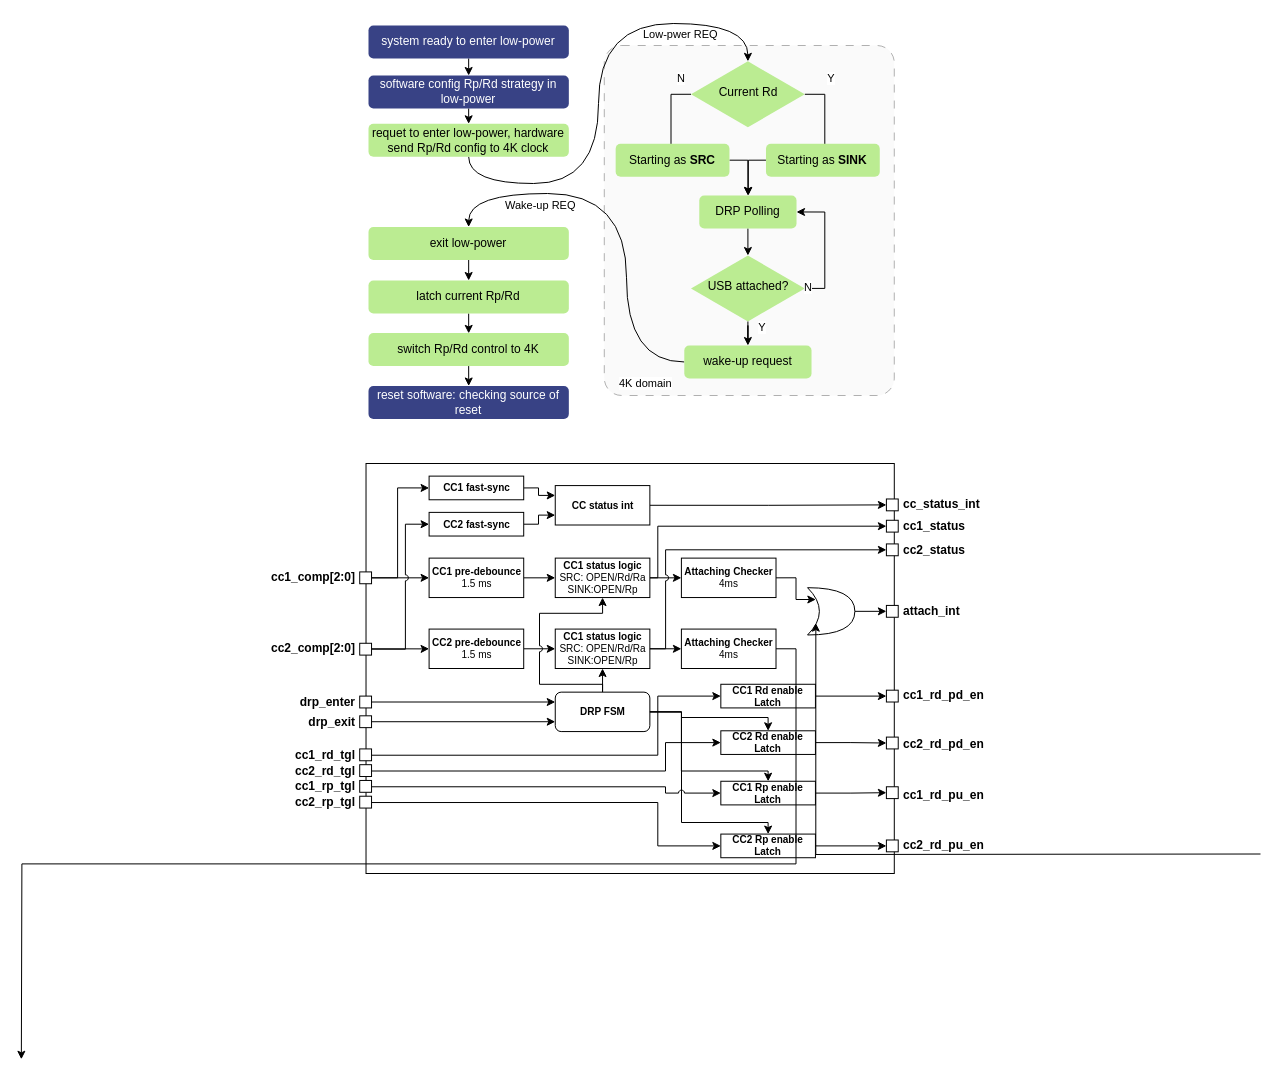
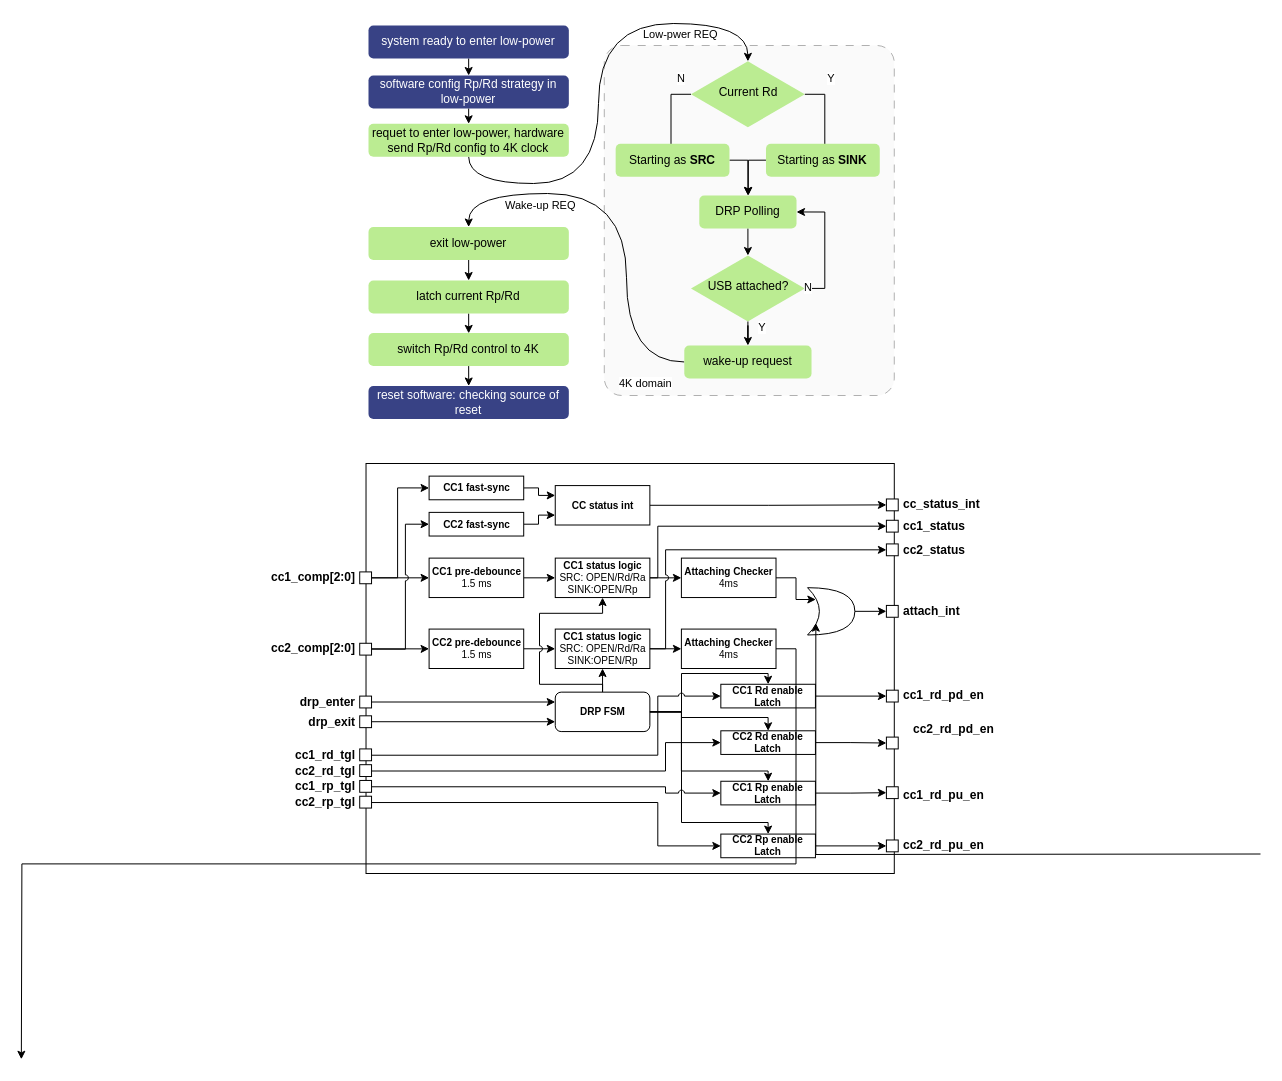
none -> (709, 674)
(941, 745) -> (951, 730)
